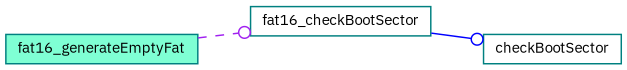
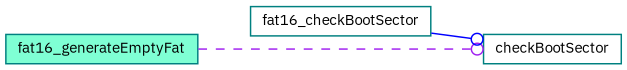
(218, 36) -> (335, 49)
